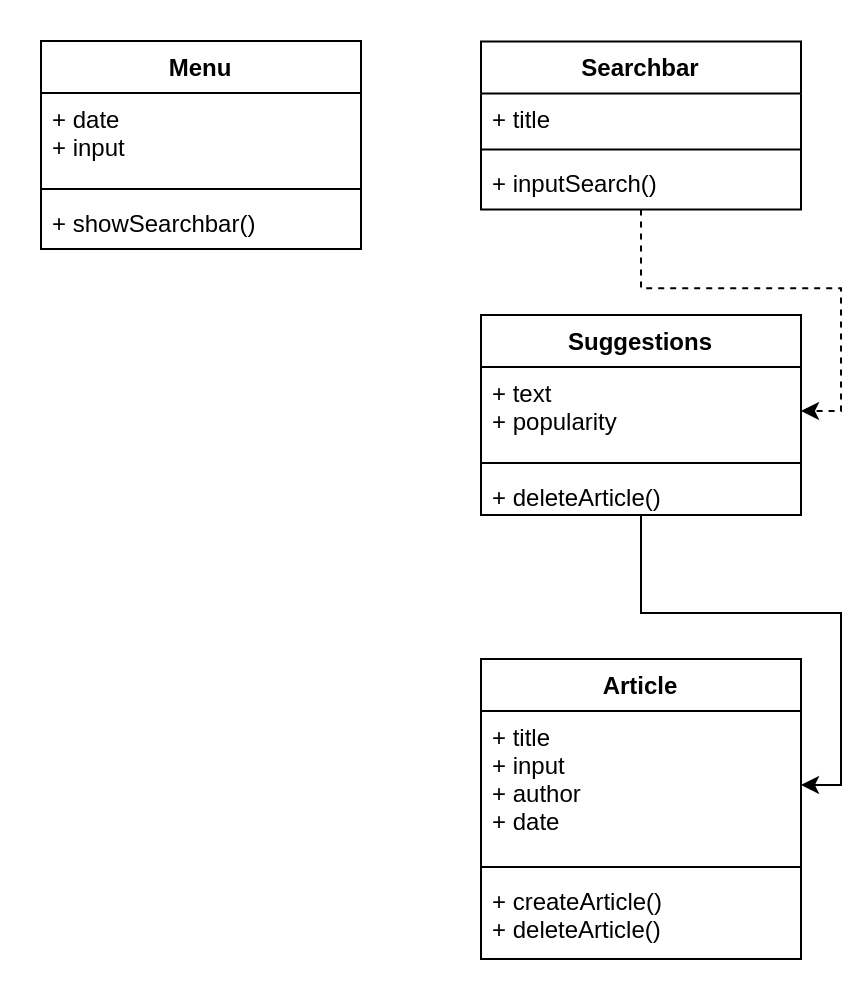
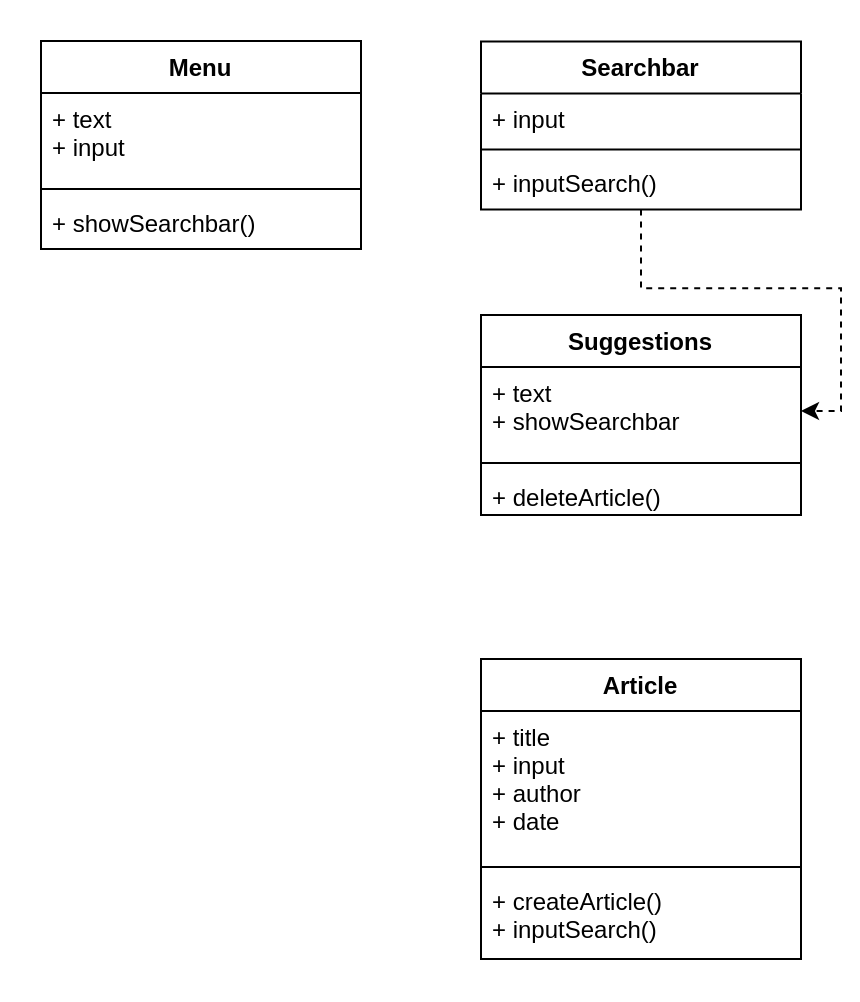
(89, 120) -> (89, 120)
(530, 120) -> (533, 120)
(529, 394) -> (529, 394)
(793, 613) -> none
(597, 902) -> (597, 902)
